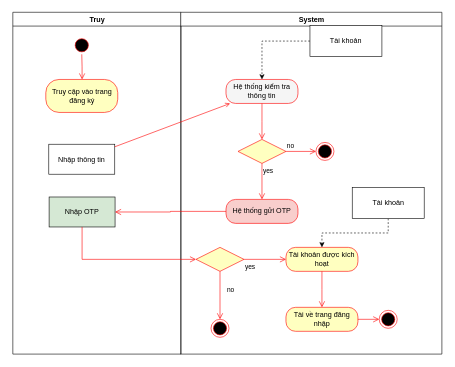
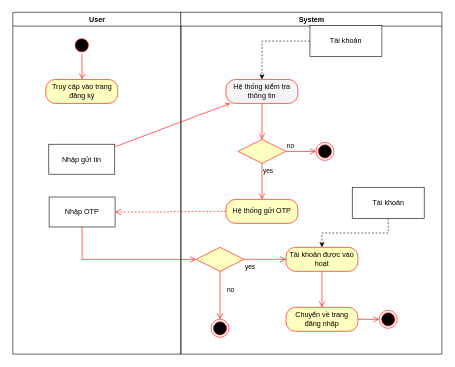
(97, 20) -> (97, 20)
(82, 96) -> (82, 92)
(81, 160) -> (81, 160)
(82, 212) -> (82, 212)
(170, 212) -> (170, 212)
(262, 212) -> (262, 212)
(322, 260) -> (322, 260)
(322, 320) -> (322, 320)
